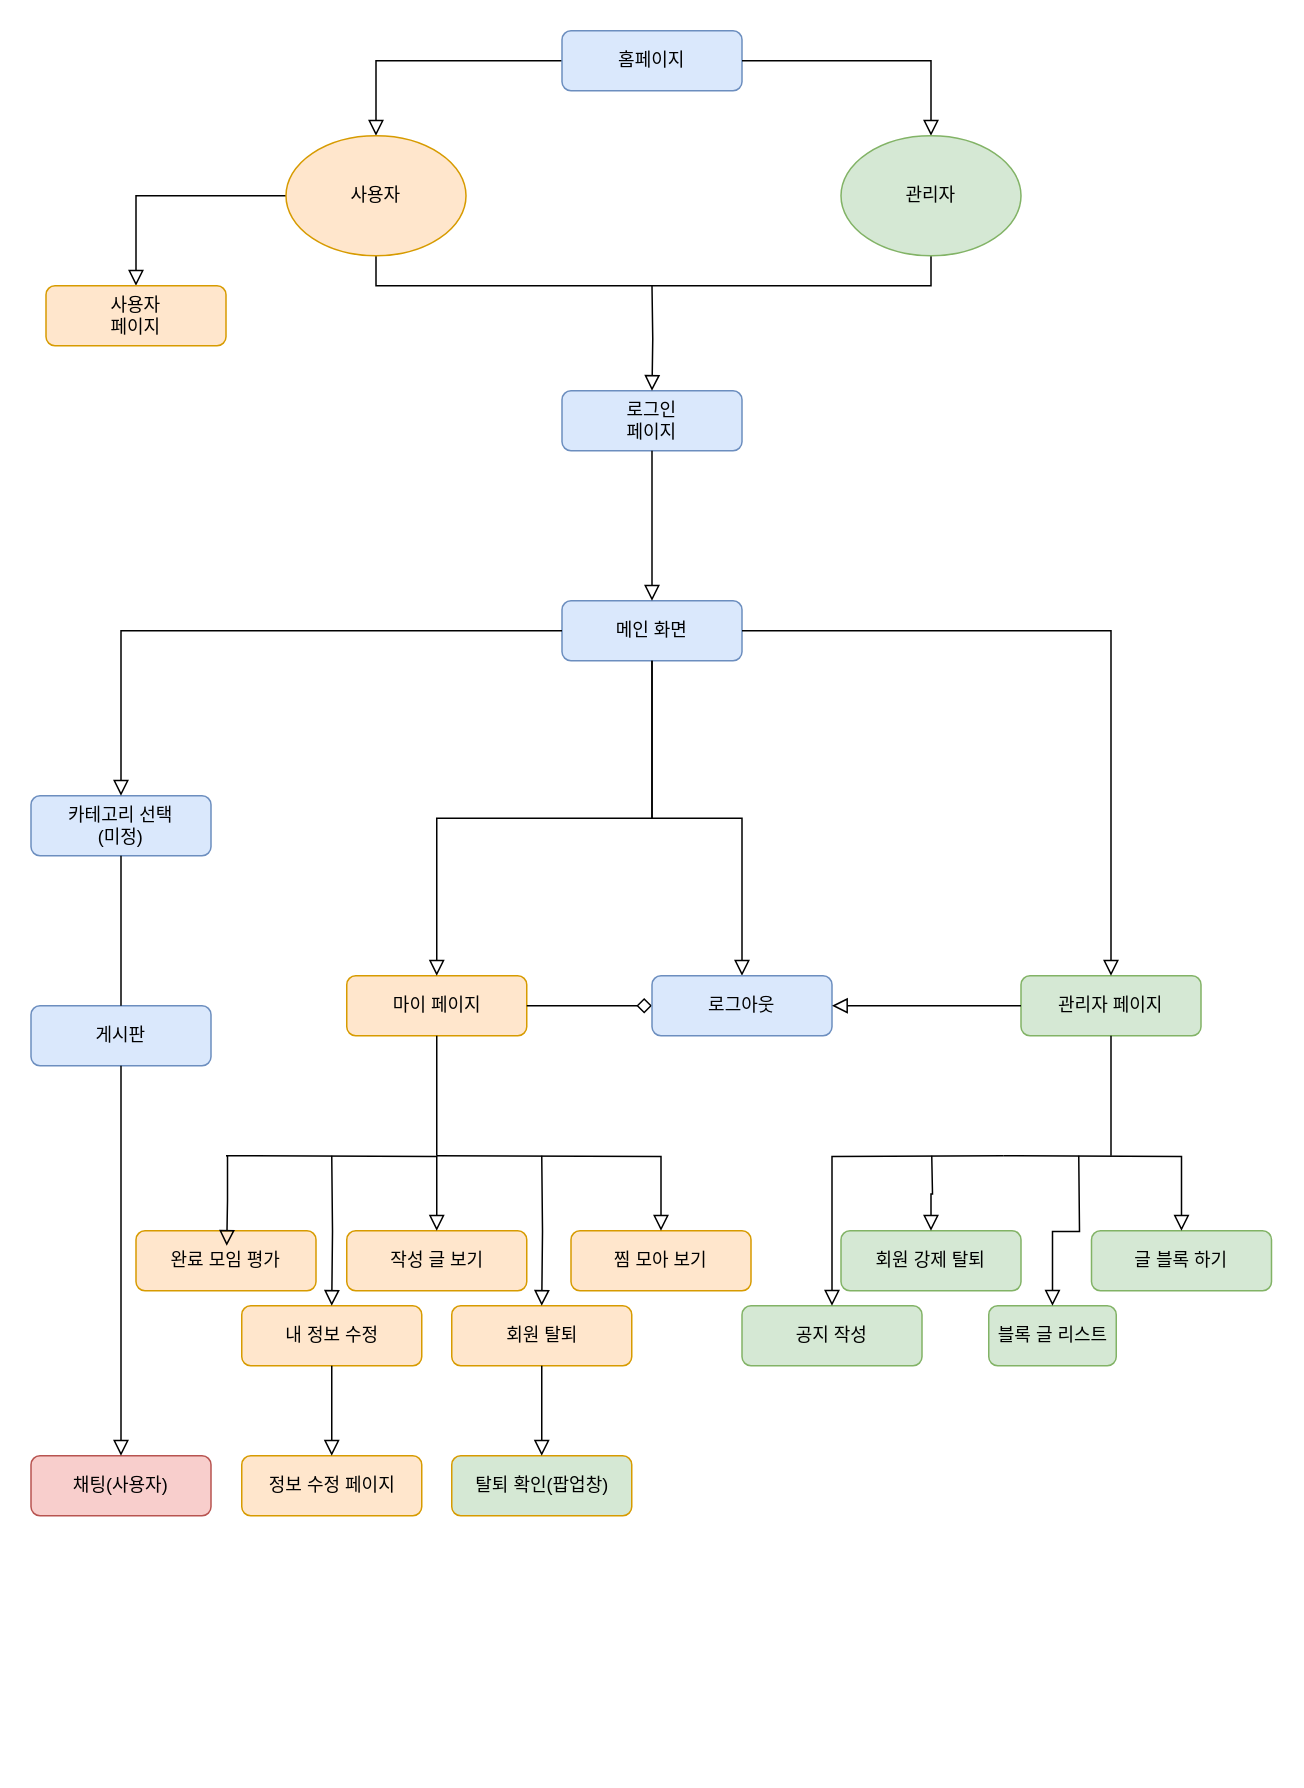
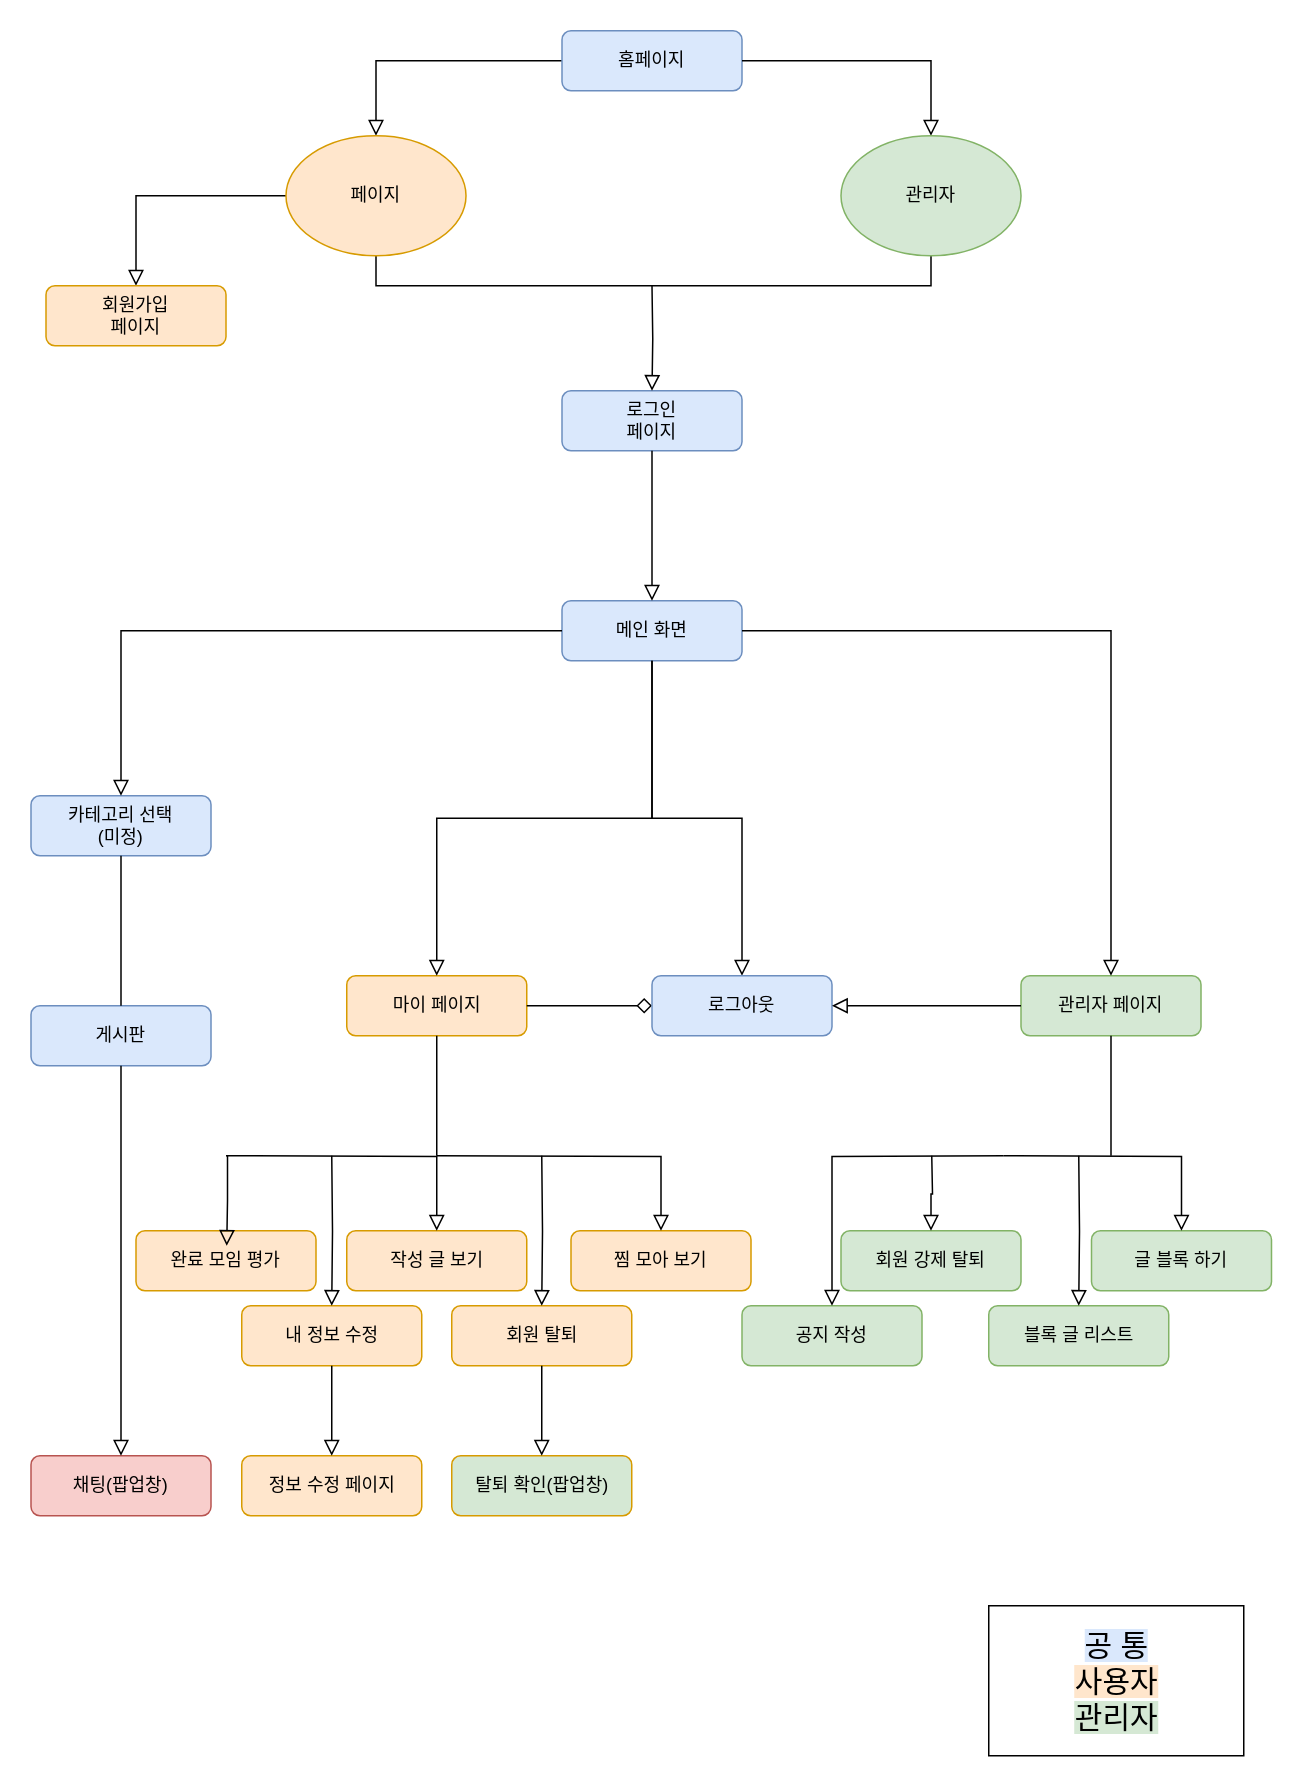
(376, 196) -> (376, 196)
(136, 316) -> (136, 316)
(1052, 1336) -> (1079, 1336)
(121, 1486) -> (121, 1486)
none -> (1116, 1681)
